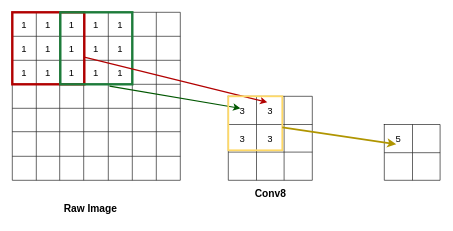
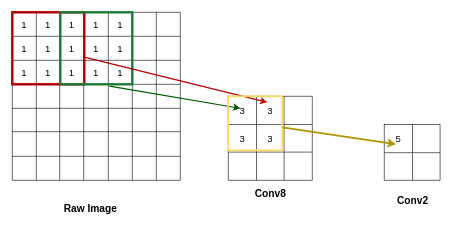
none -> (412, 201)
